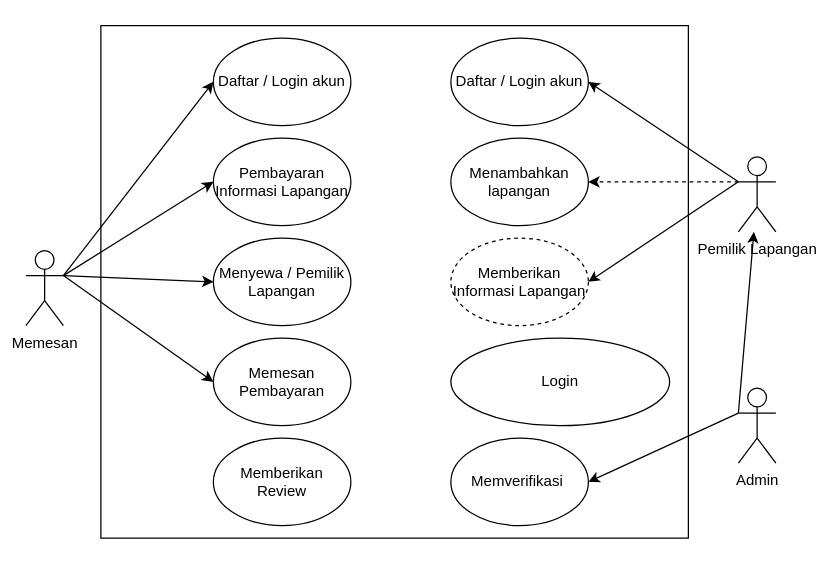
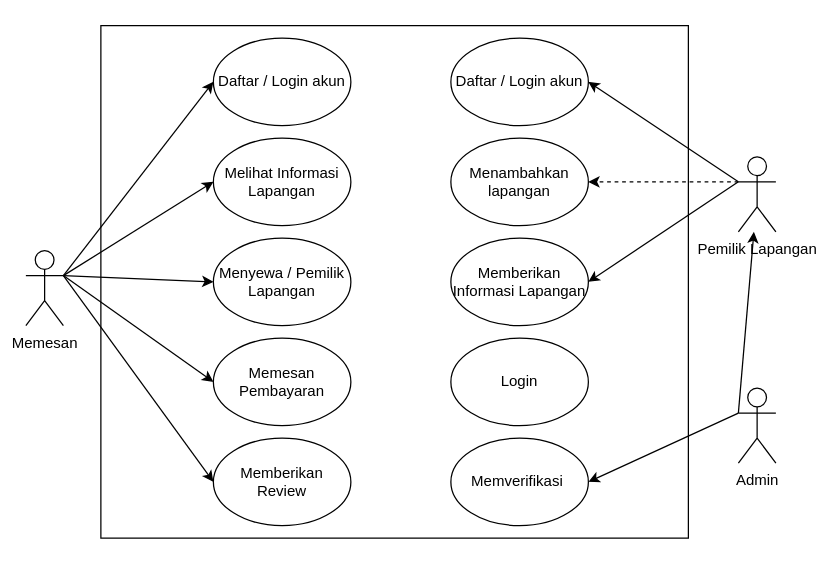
(282, 182) -> (282, 182)
(519, 282) -> (519, 282)
none -> (138, 378)
(560, 382) -> (519, 382)
